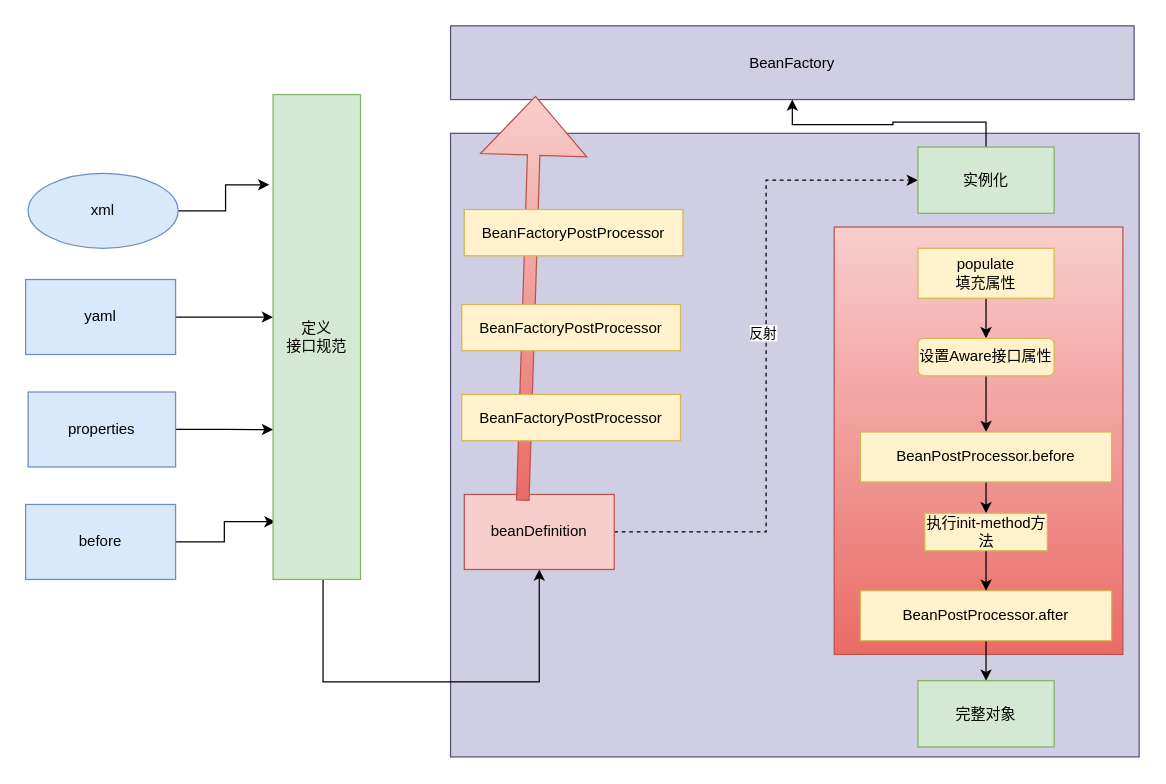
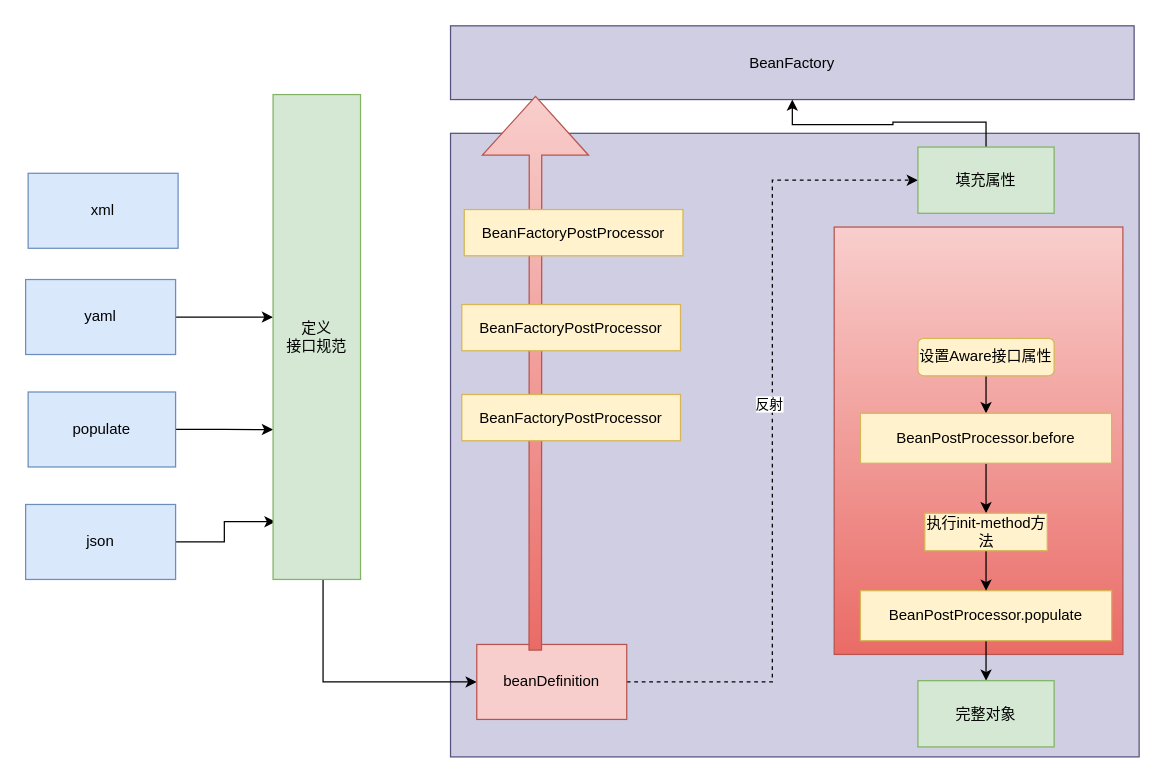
(986, 181) -> (986, 181)
(226, 204) -> none
(103, 211) -> (103, 211)
(986, 273) -> none
(986, 322) -> none
(102, 429) -> (102, 429)
(986, 457) -> (986, 438)
(539, 532) -> (552, 682)
(101, 542) -> (101, 542)
(986, 616) -> (986, 616)
